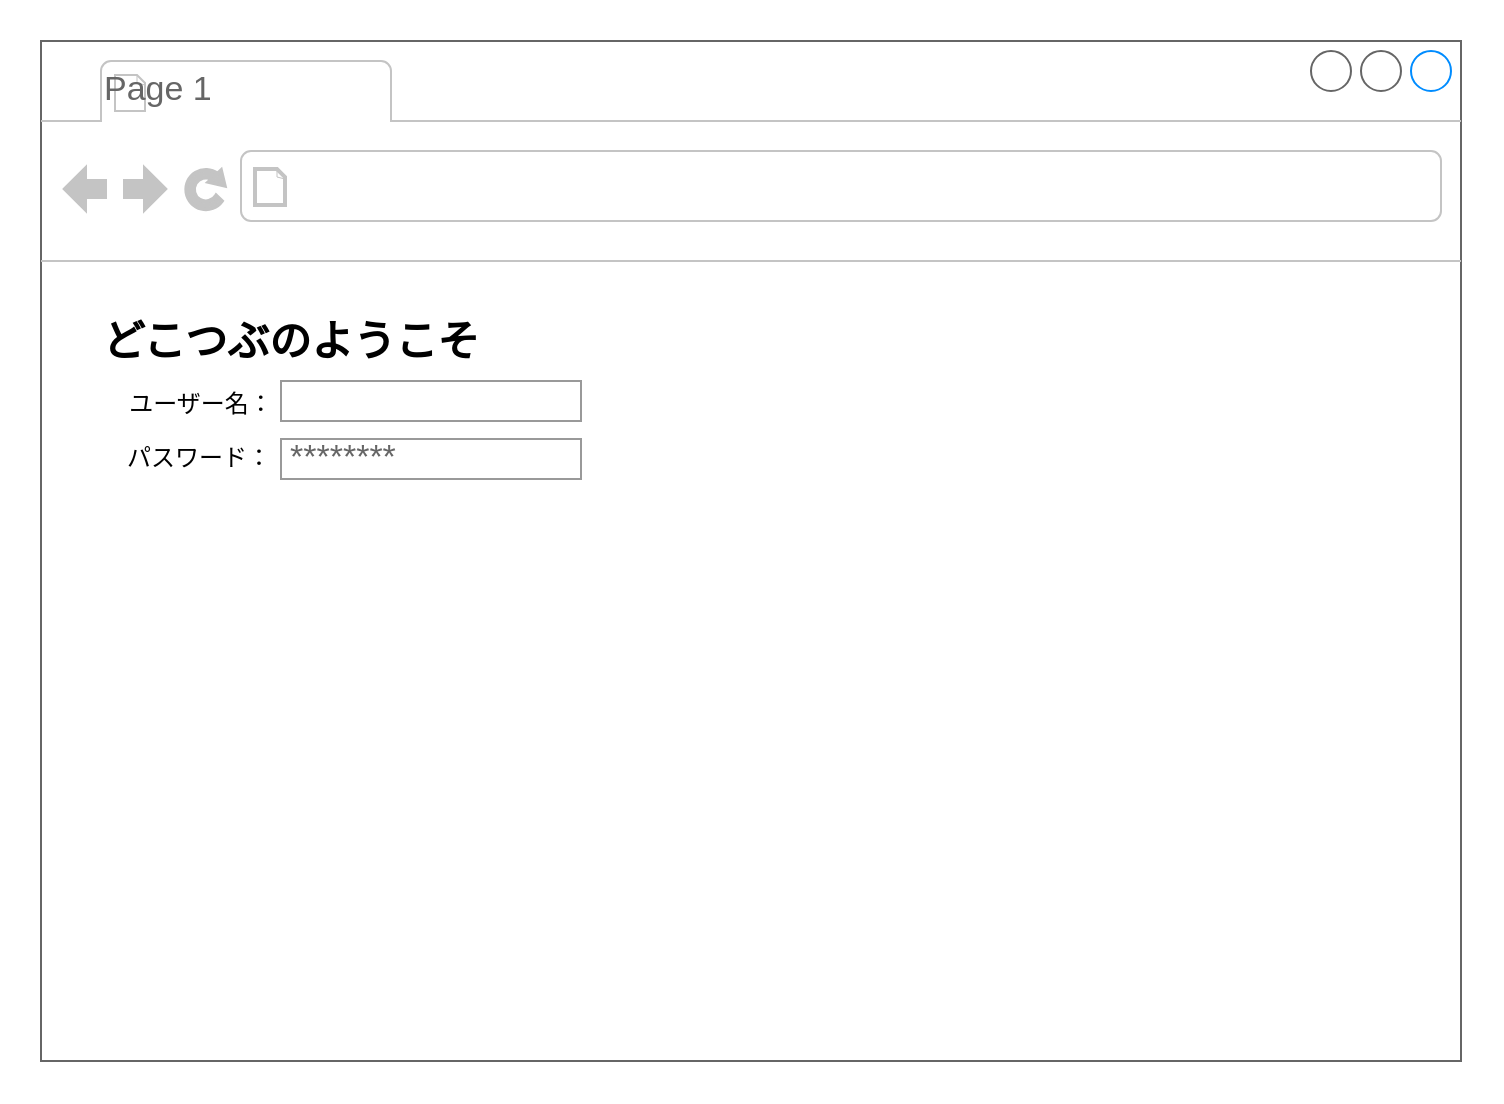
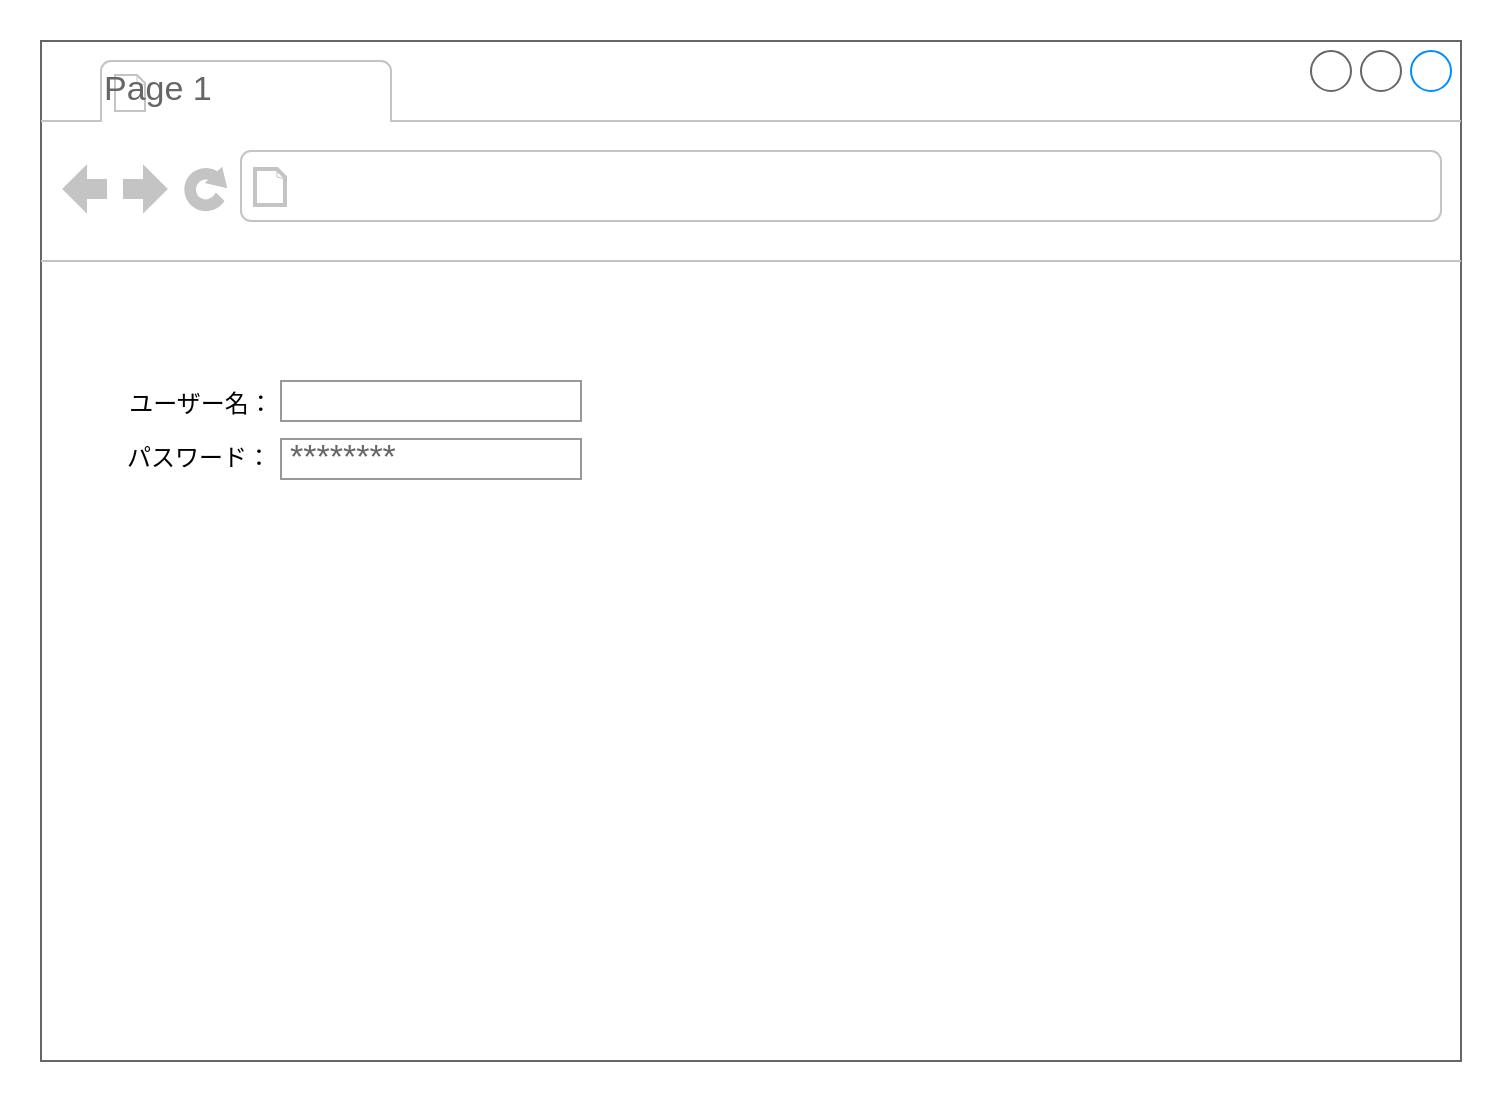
(291, 341) -> none
